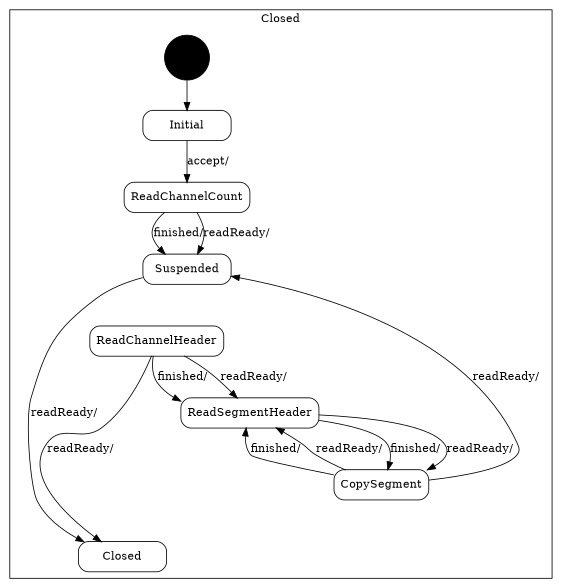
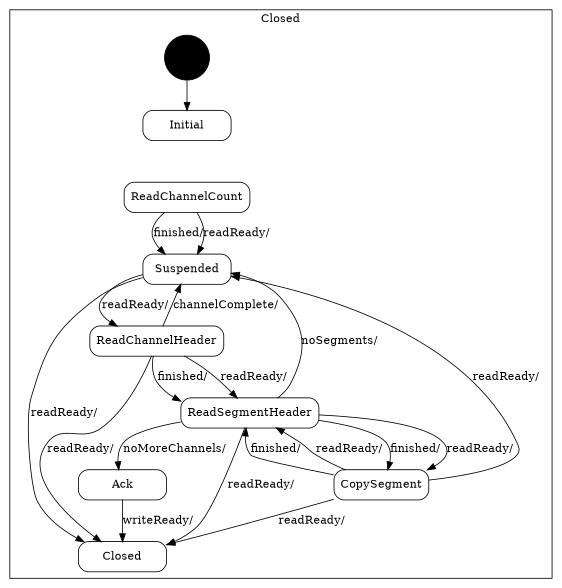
(187, 157) -> none
none -> (101, 302)
none -> (170, 309)
none -> (298, 325)
none -> (122, 485)
none -> (219, 491)
none -> (254, 521)
